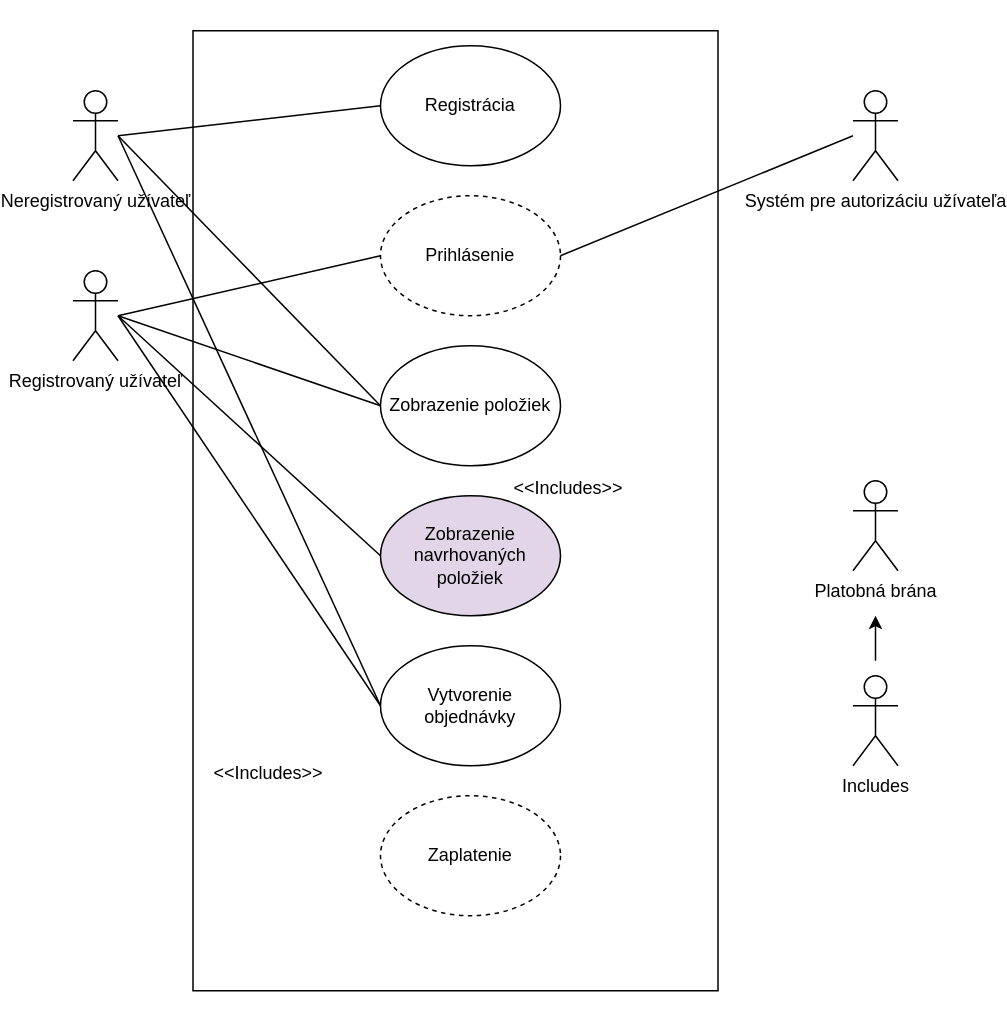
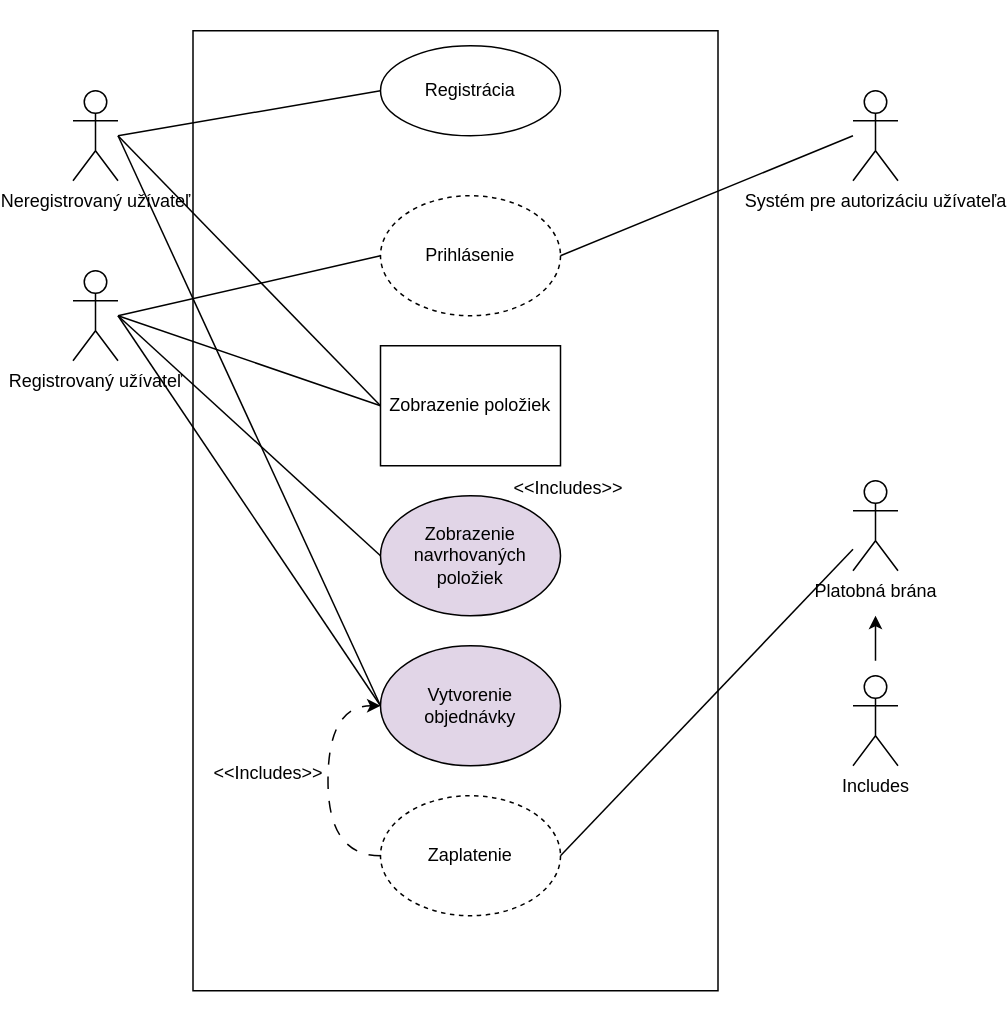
(470, 106) -> (470, 91)
(470, 406) -> (470, 406)
none -> (706, 703)
(470, 706) -> (470, 706)
none -> (345, 842)
